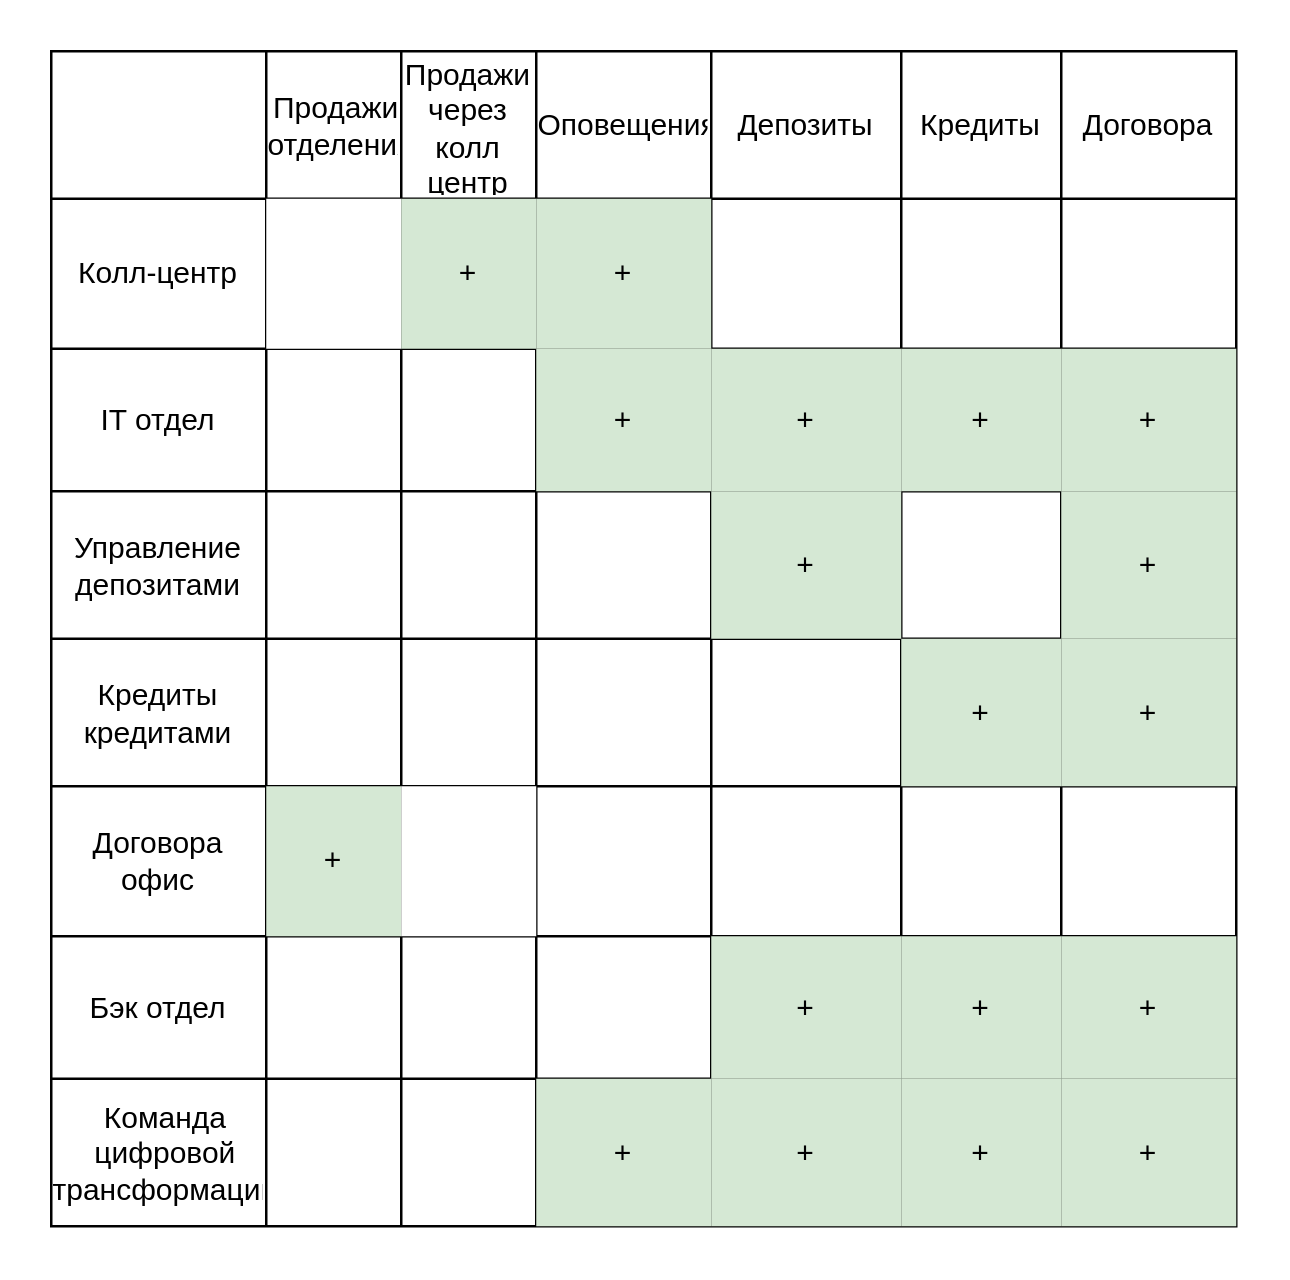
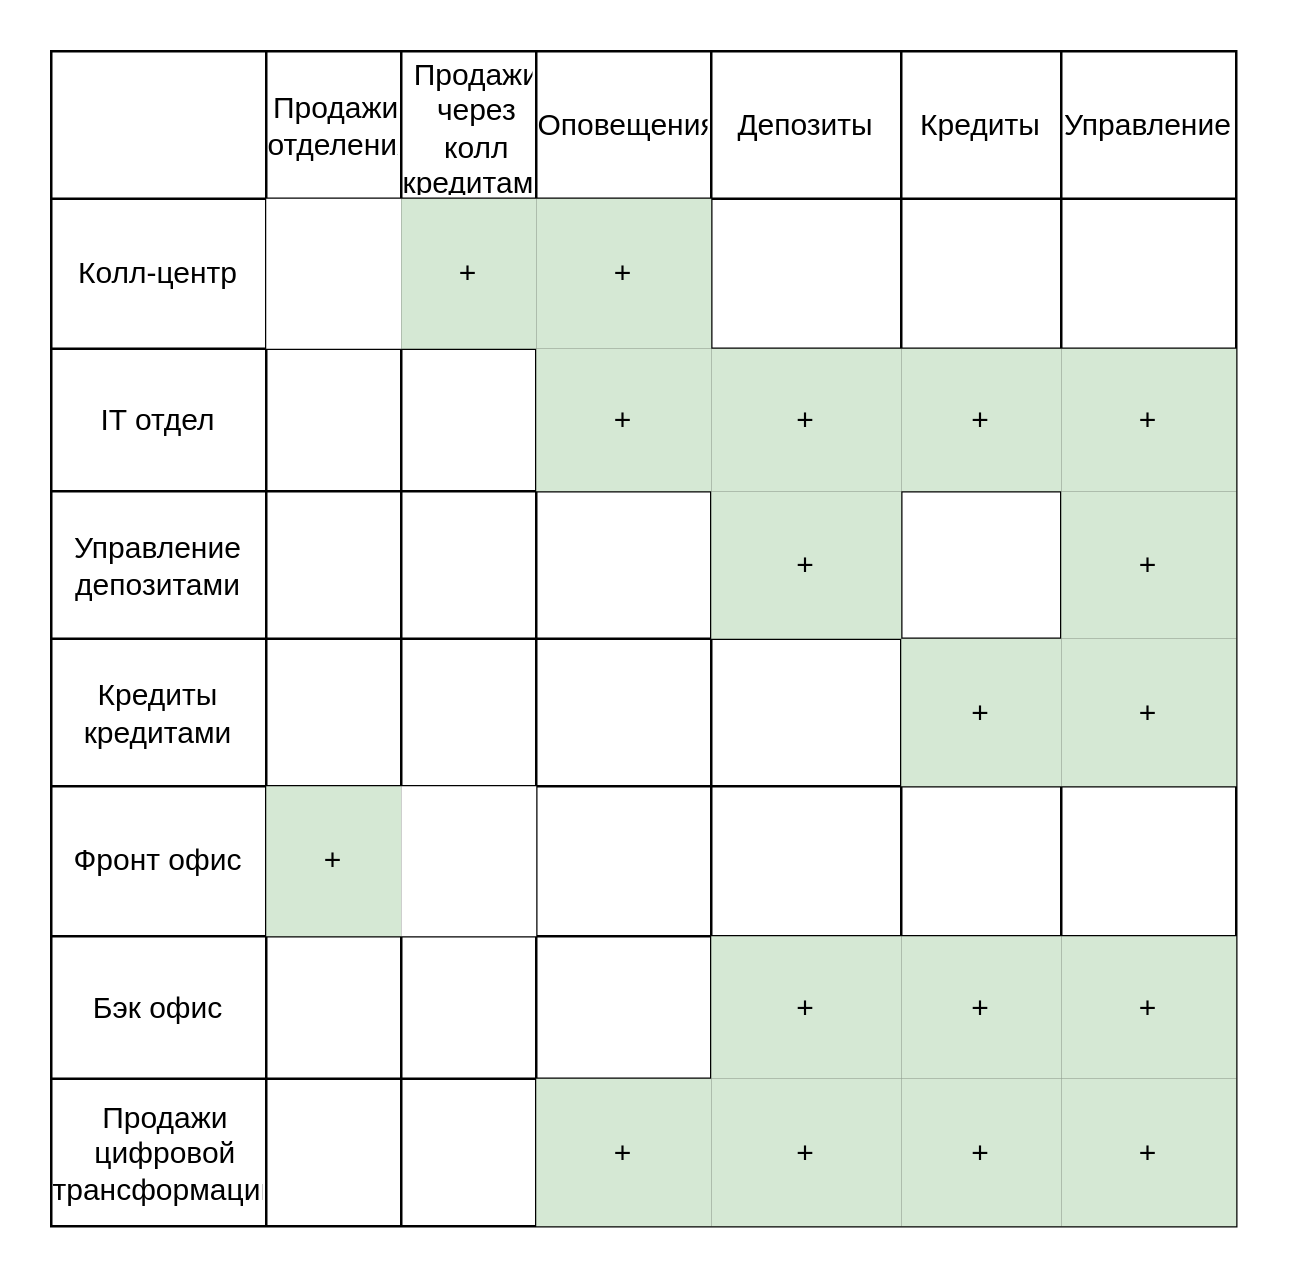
(469, 126) -> (469, 126)
(1149, 126) -> (1149, 126)
(159, 861) -> (159, 861)
(159, 1009) -> (159, 1009)
(159, 1154) -> (159, 1154)
